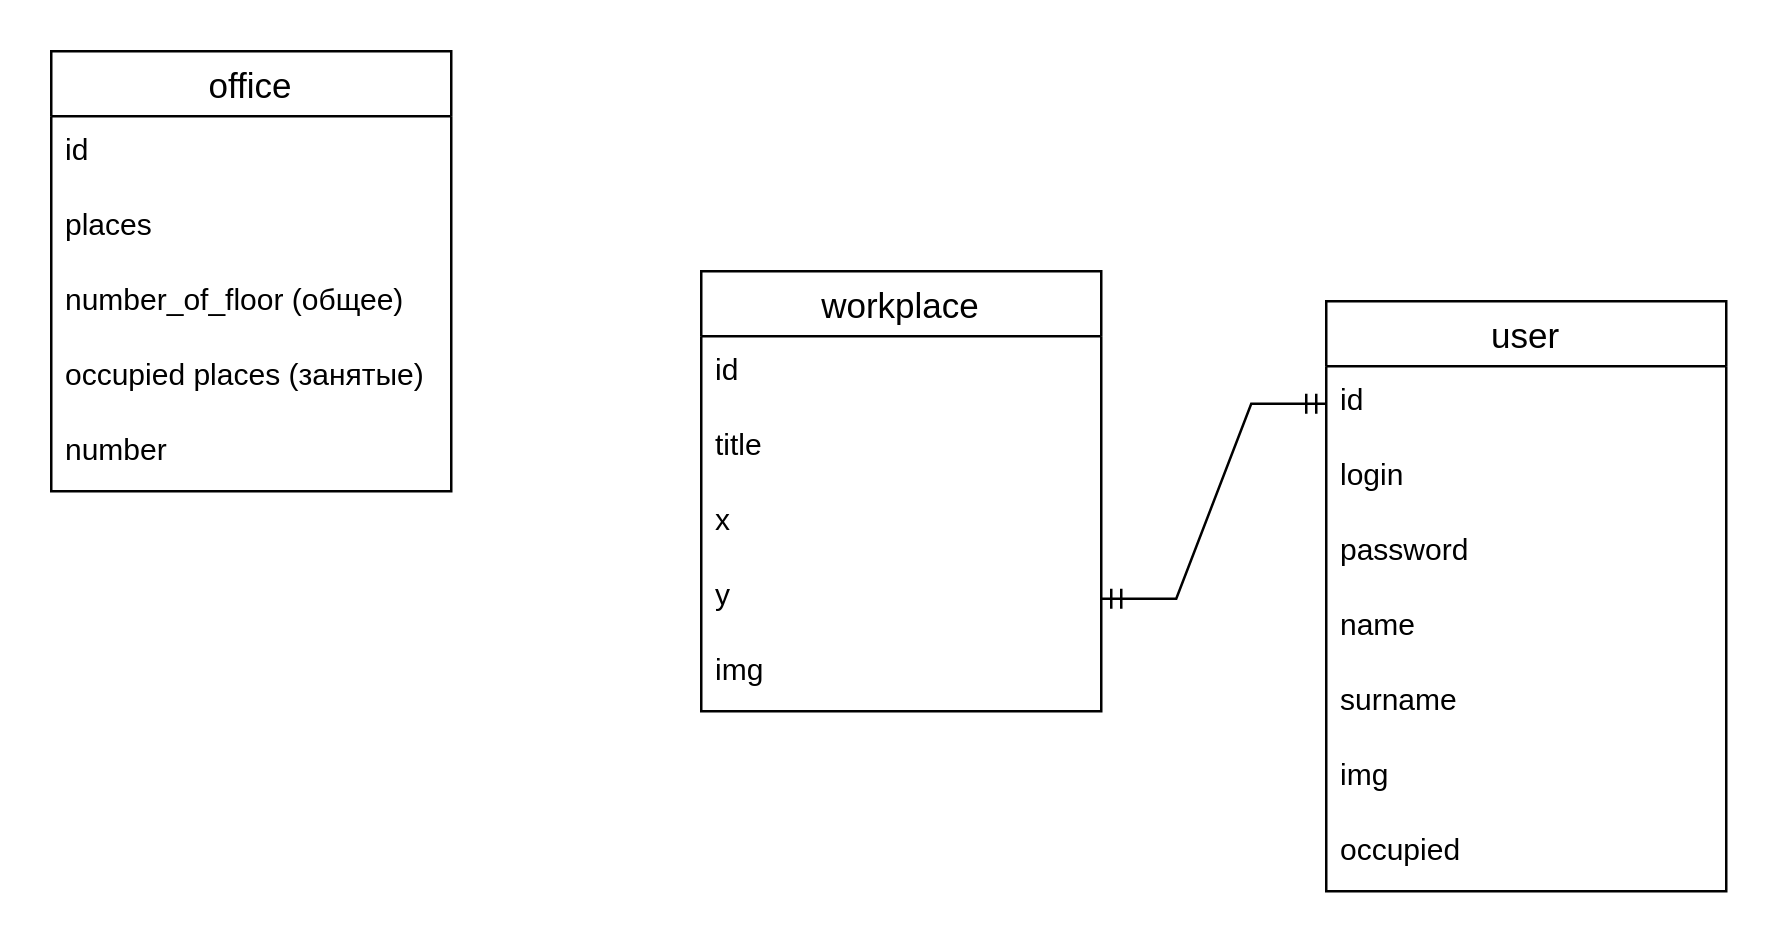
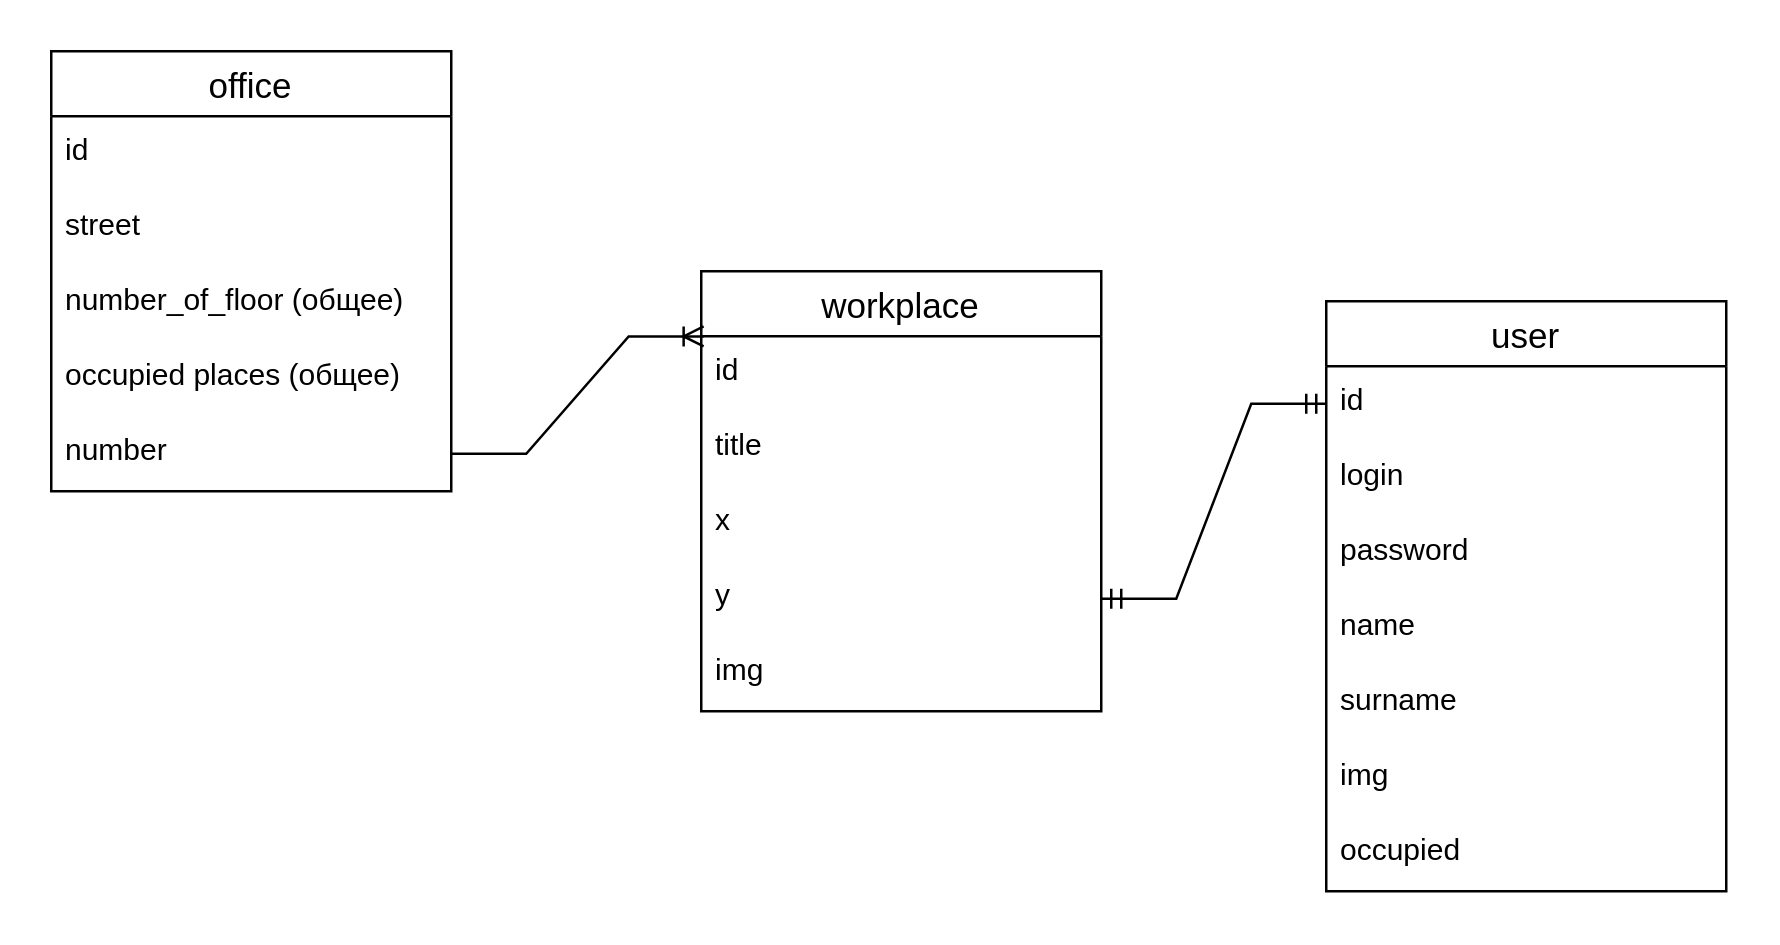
(113, 227) -> (117, 227)
(254, 395) -> (244, 377)
none -> (576, 397)
